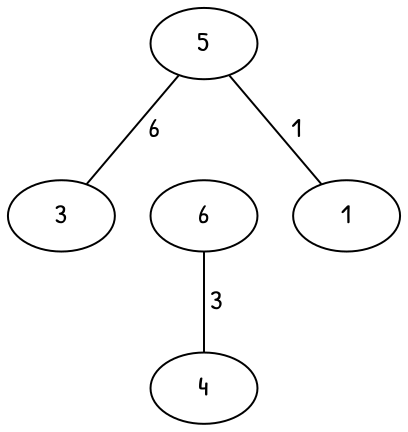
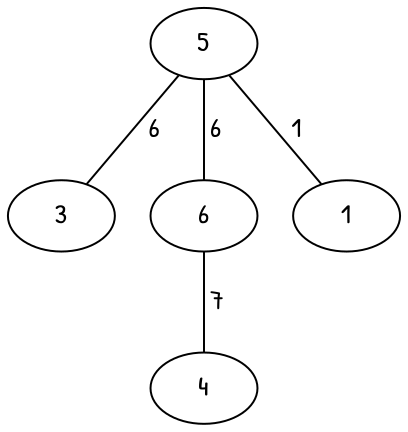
none -> (204, 130)
(214, 302) -> (214, 302)
